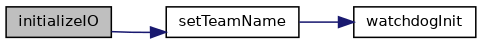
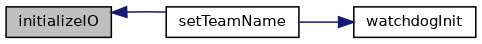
(131, 32) -> (146, 12)
